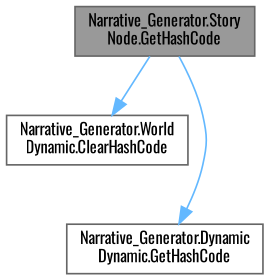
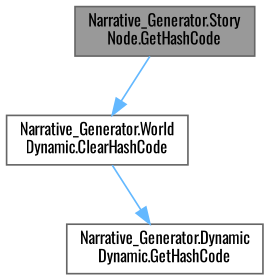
(206, 132) -> (127, 188)
